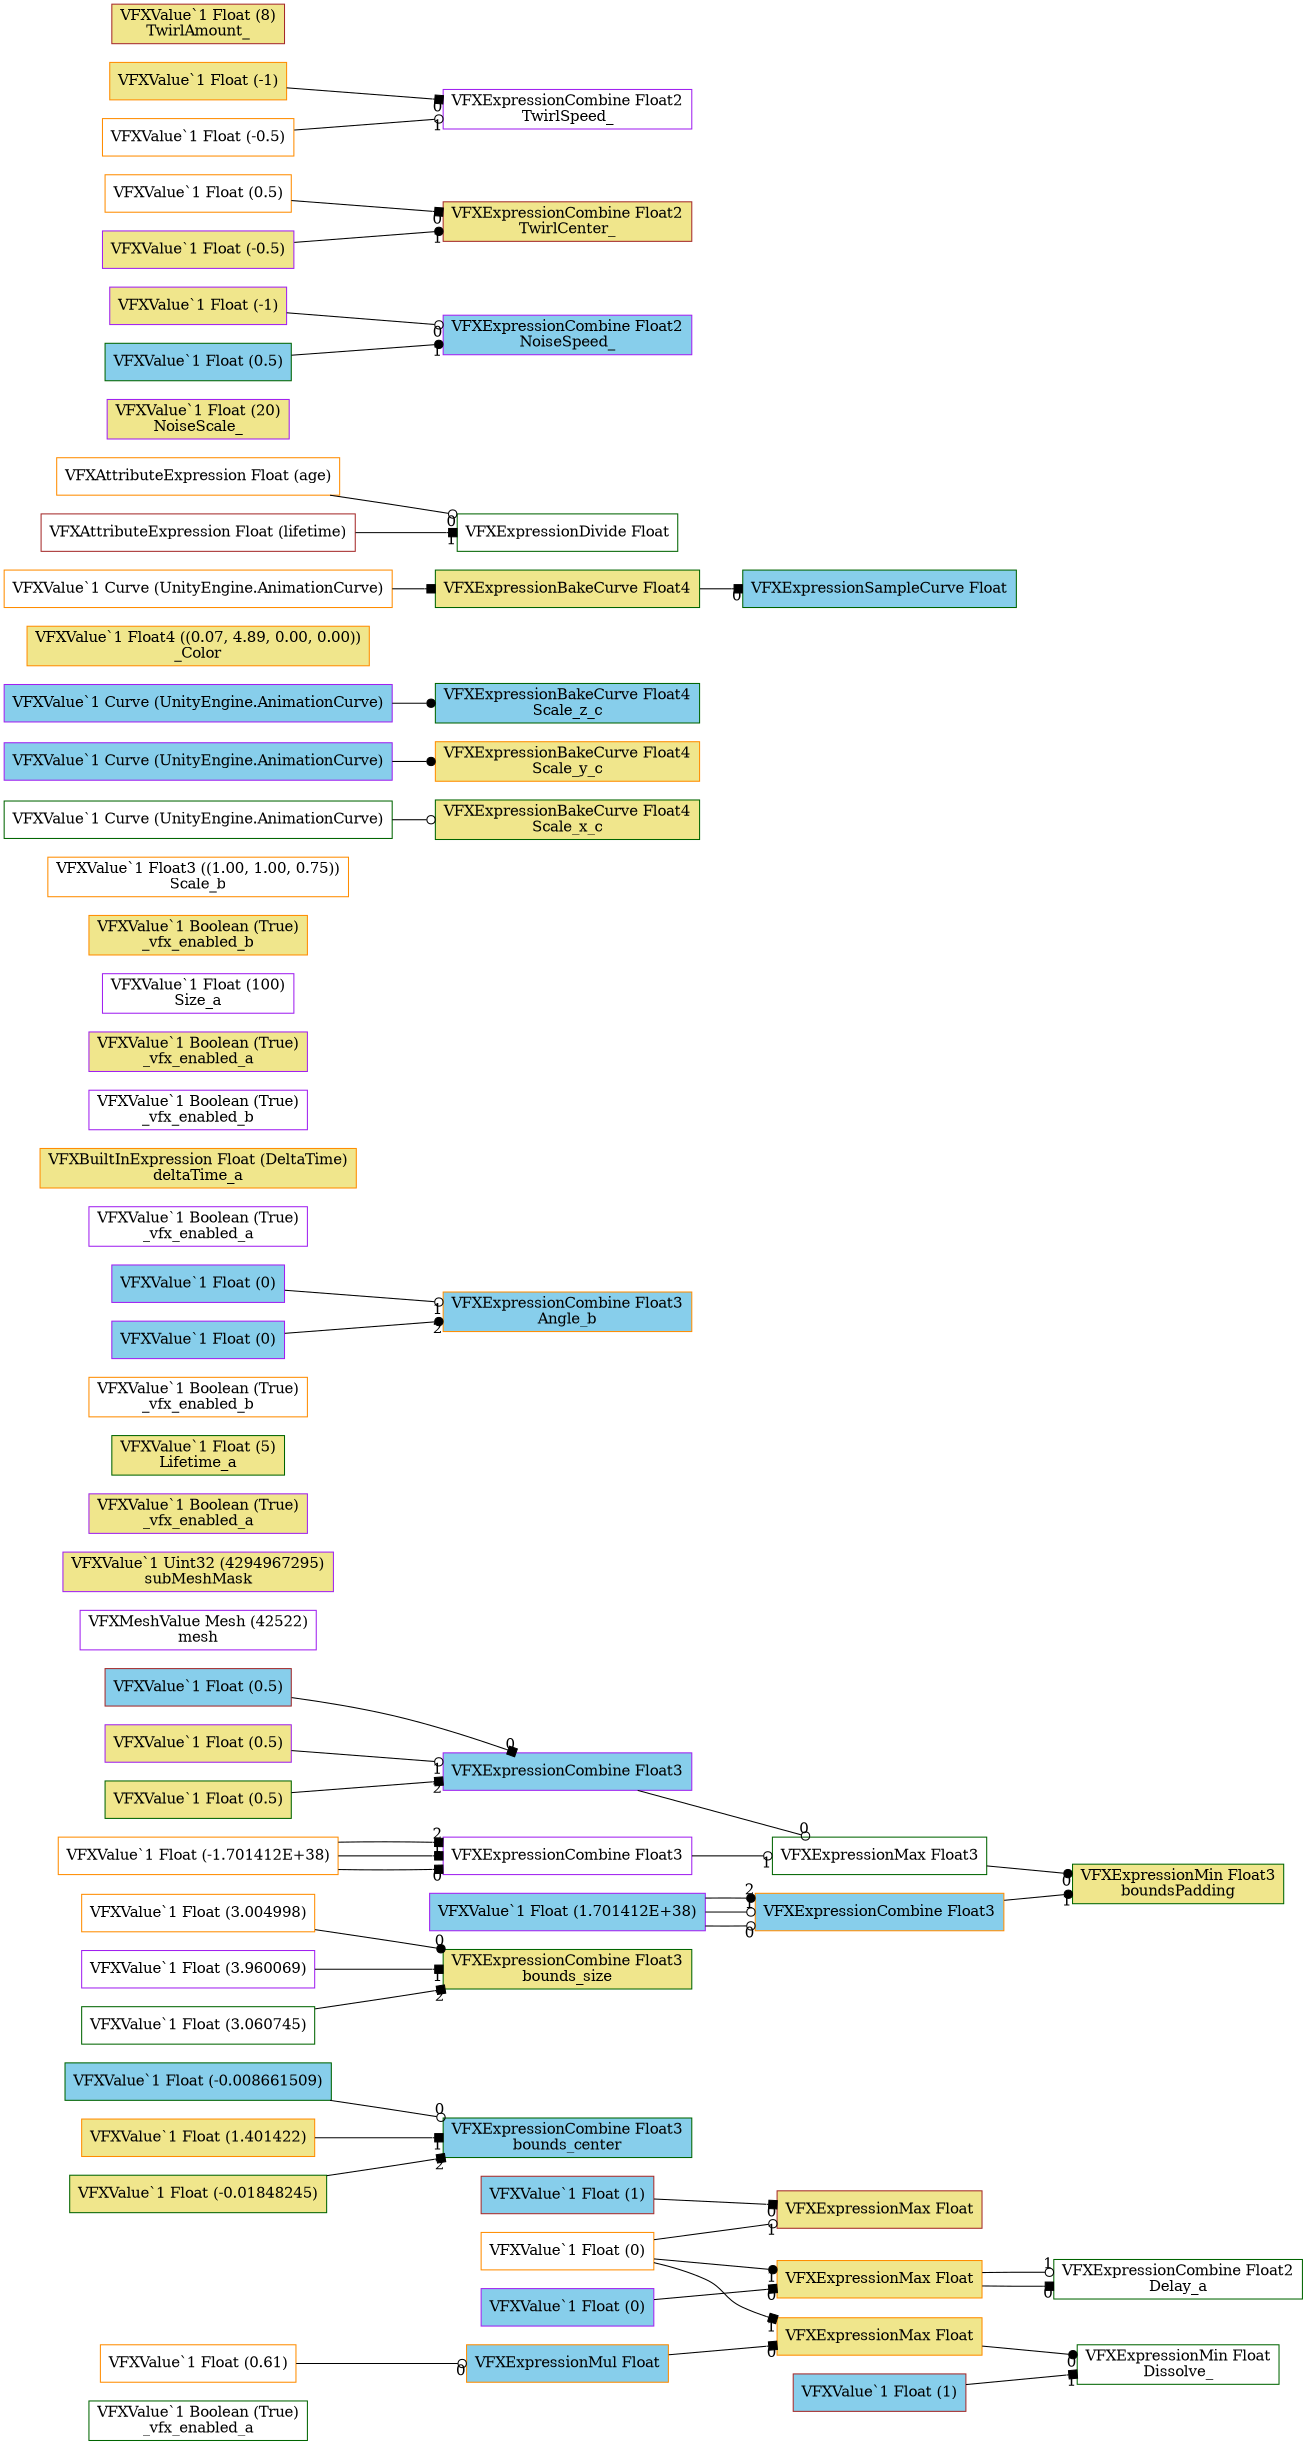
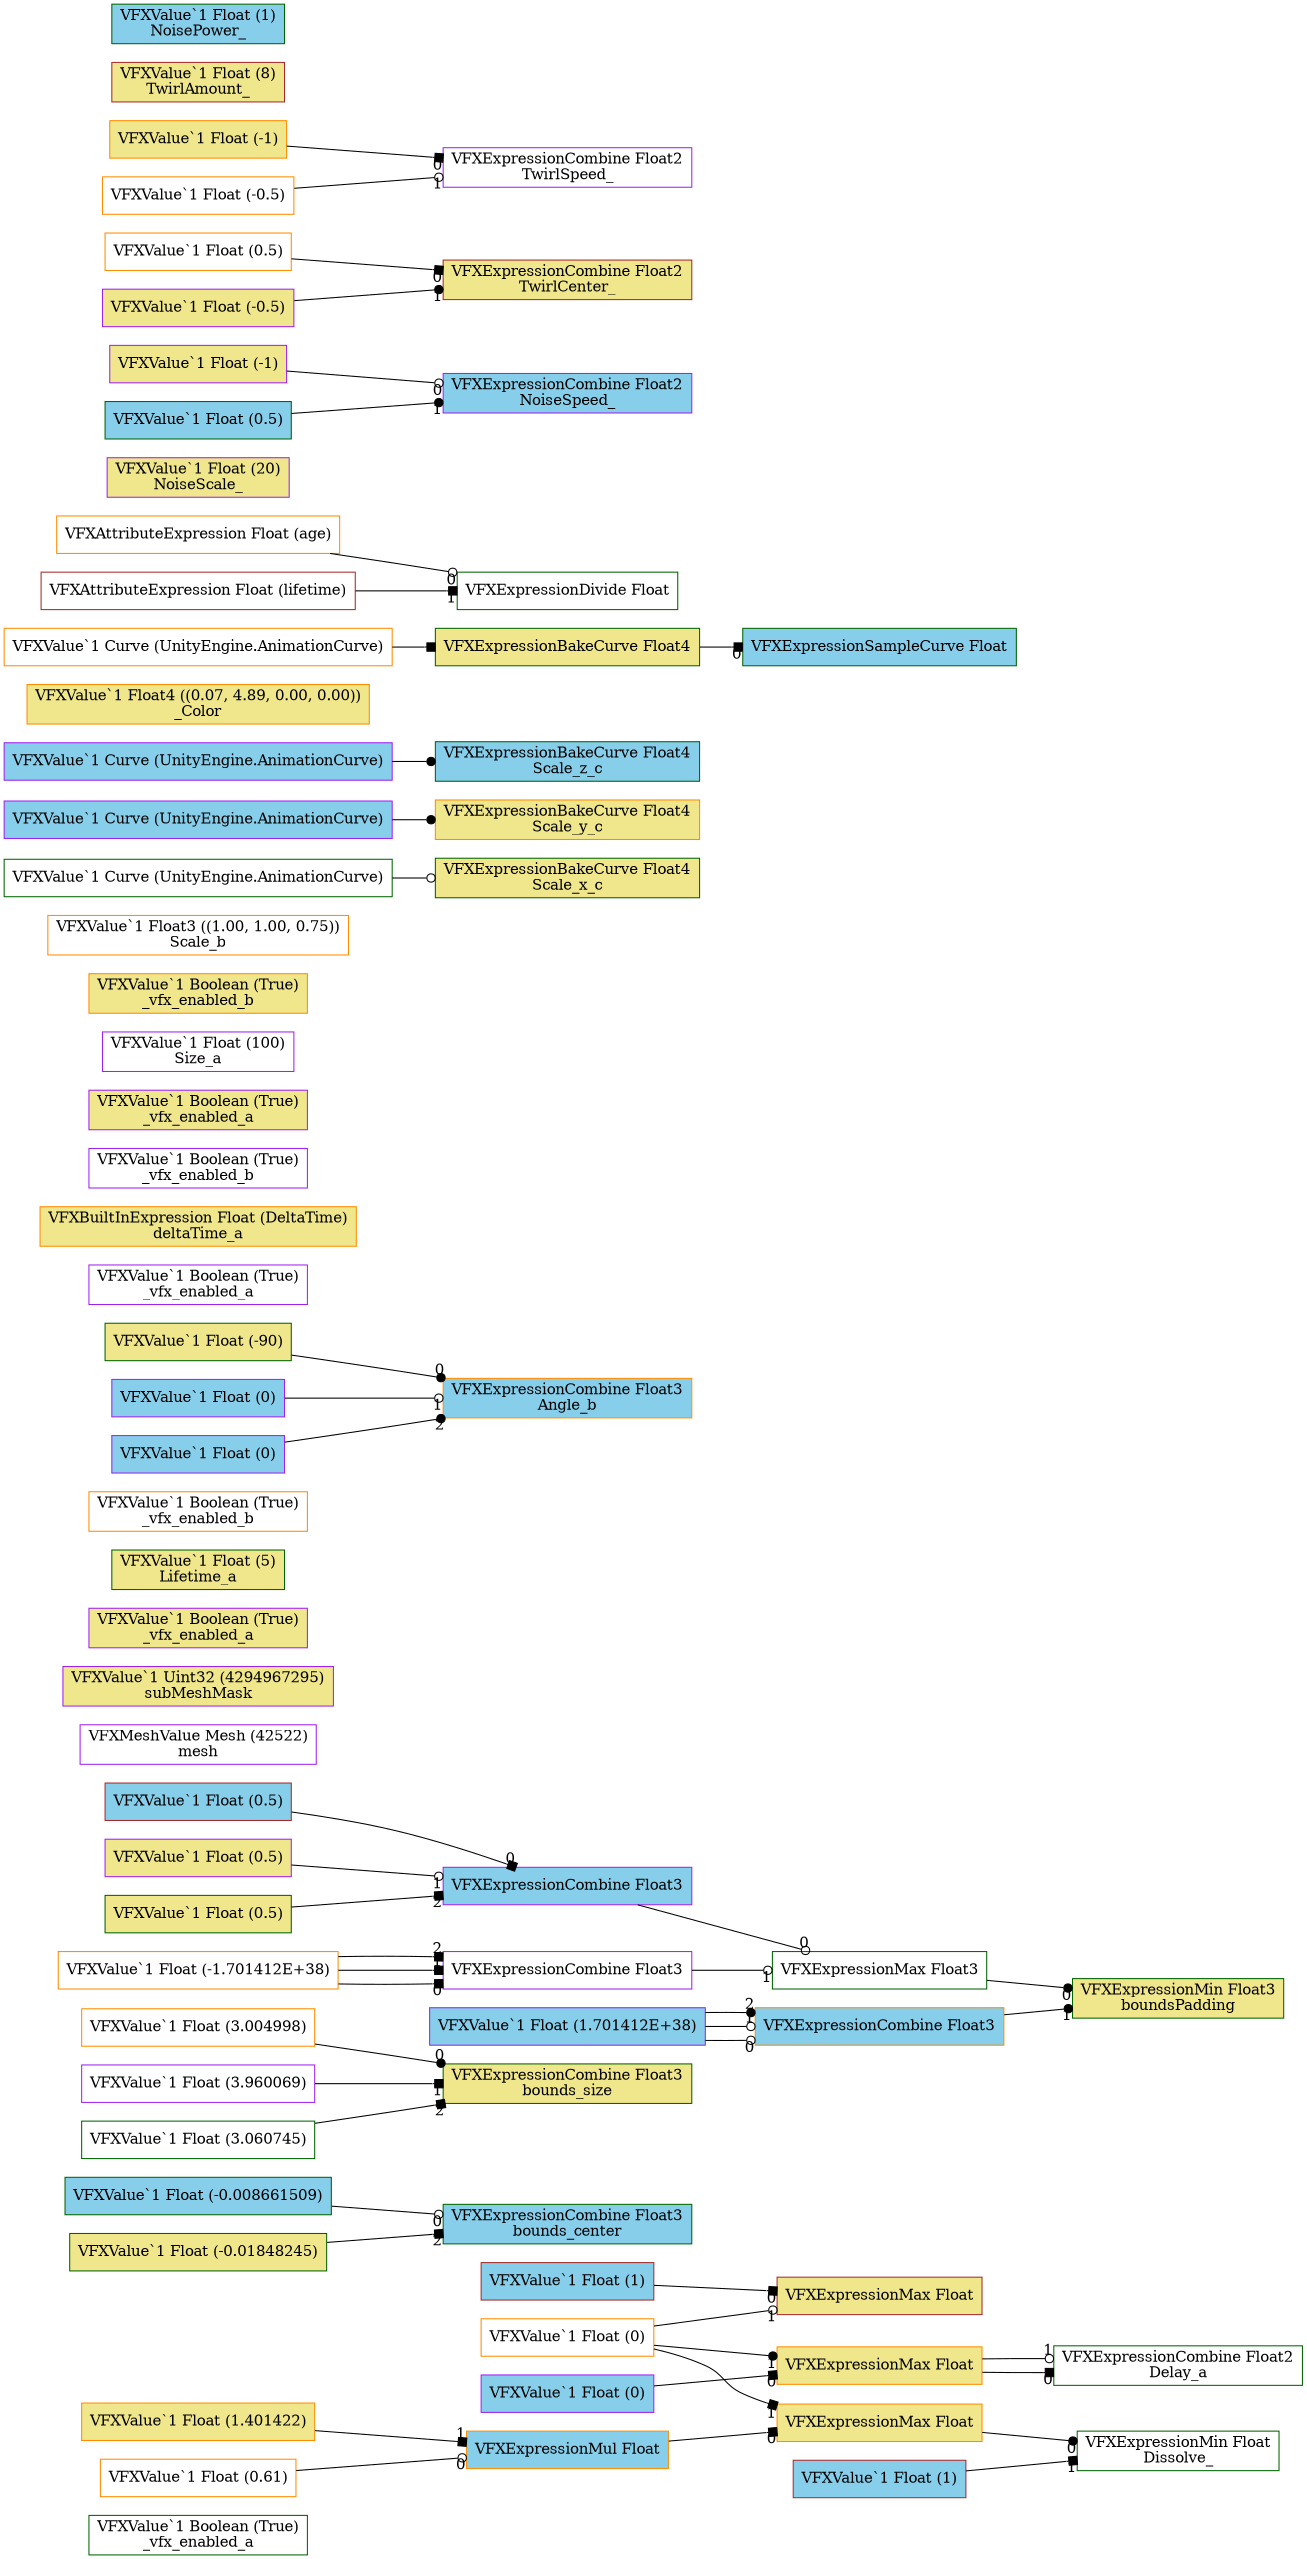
none -> (198, 24)
none -> (198, 1342)
(374, 2138) -> (385, 2436)
